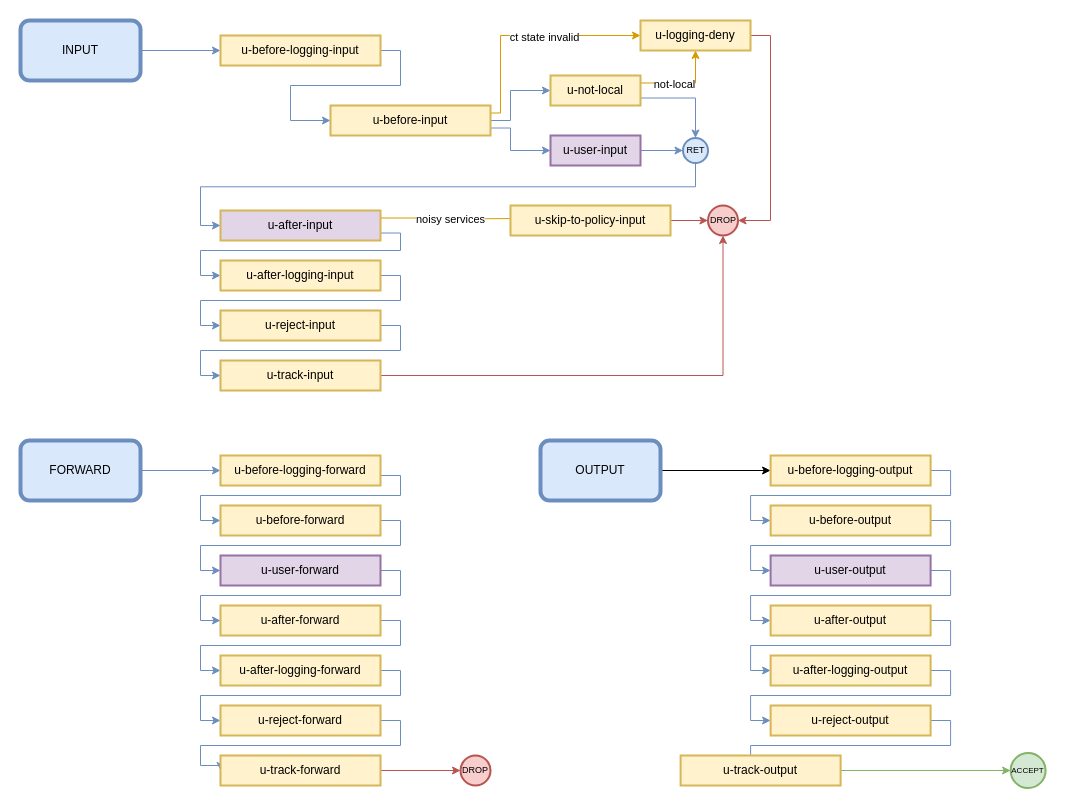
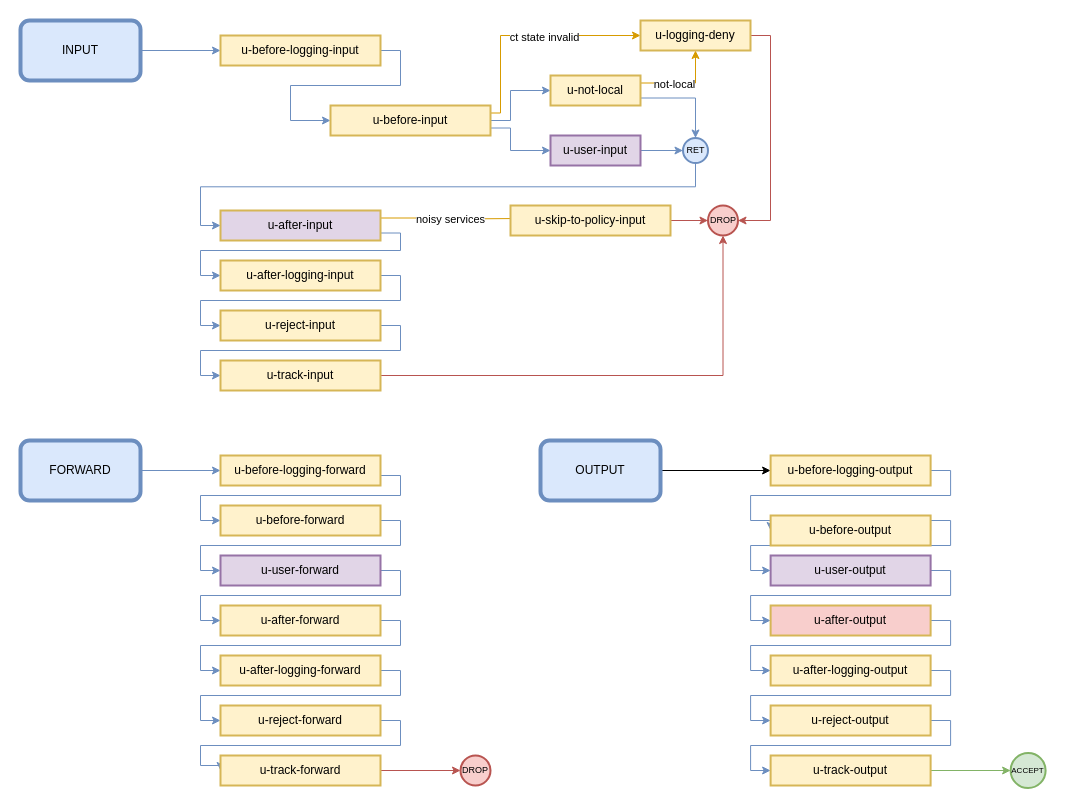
(851, 521) -> (851, 531)
(851, 621) -> (851, 621)
(761, 771) -> (851, 771)
